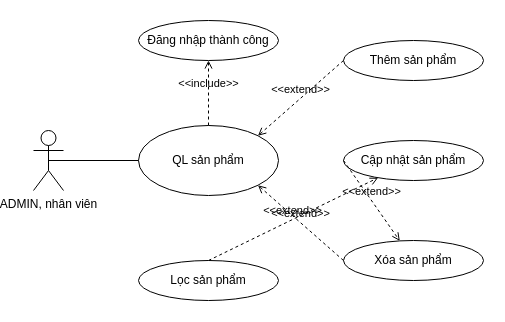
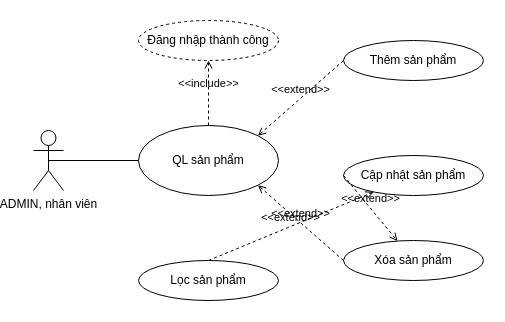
(209, 41) -> (209, 41)
(414, 161) -> (414, 176)
